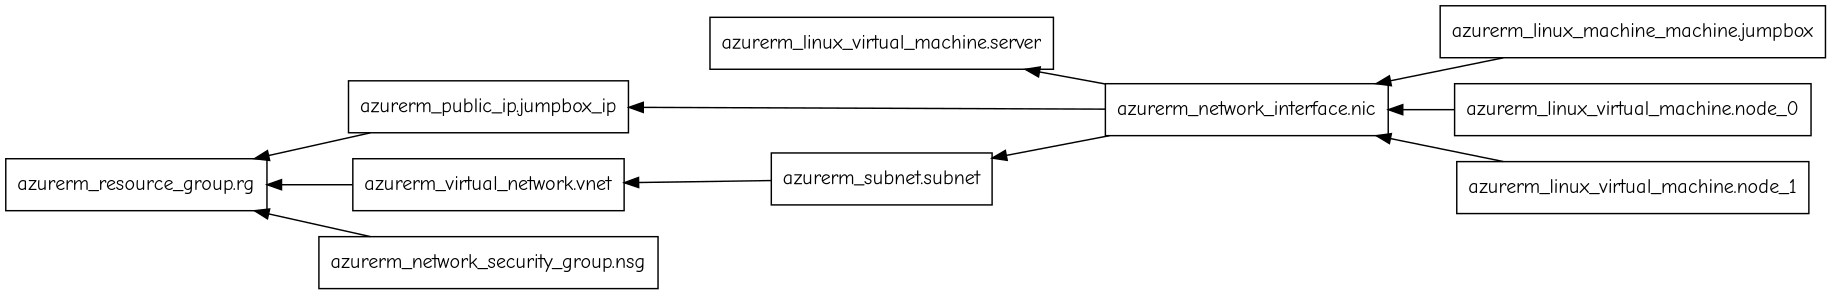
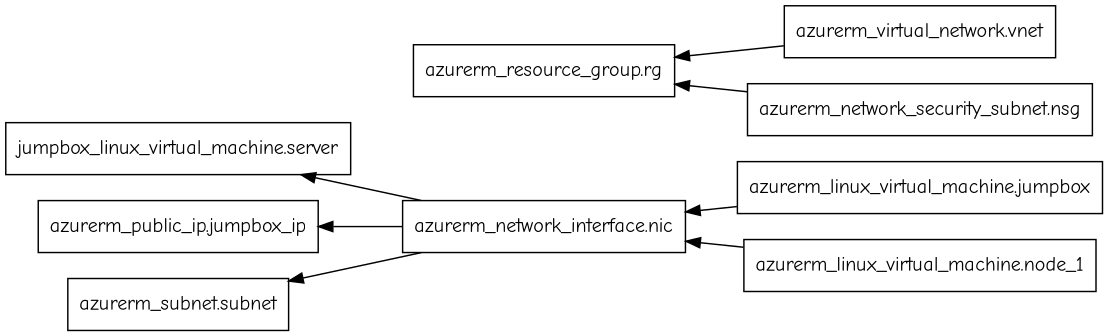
(1633, 32) -> (920, 188)
(882, 43) -> (178, 149)
(1633, 110) -> none
(319, 144) -> none
(705, 182) -> none
(488, 263) -> (920, 110)
